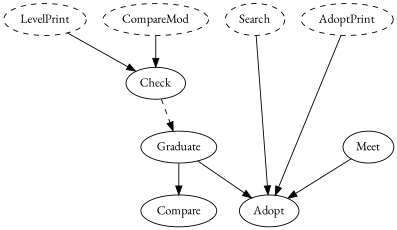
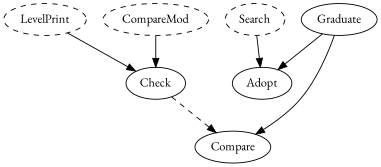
(347, 19) -> none
(166, 111) -> (190, 112)
(368, 147) -> none
